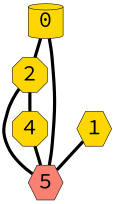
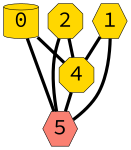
(38, 48) -> (51, 50)
none -> (93, 48)
